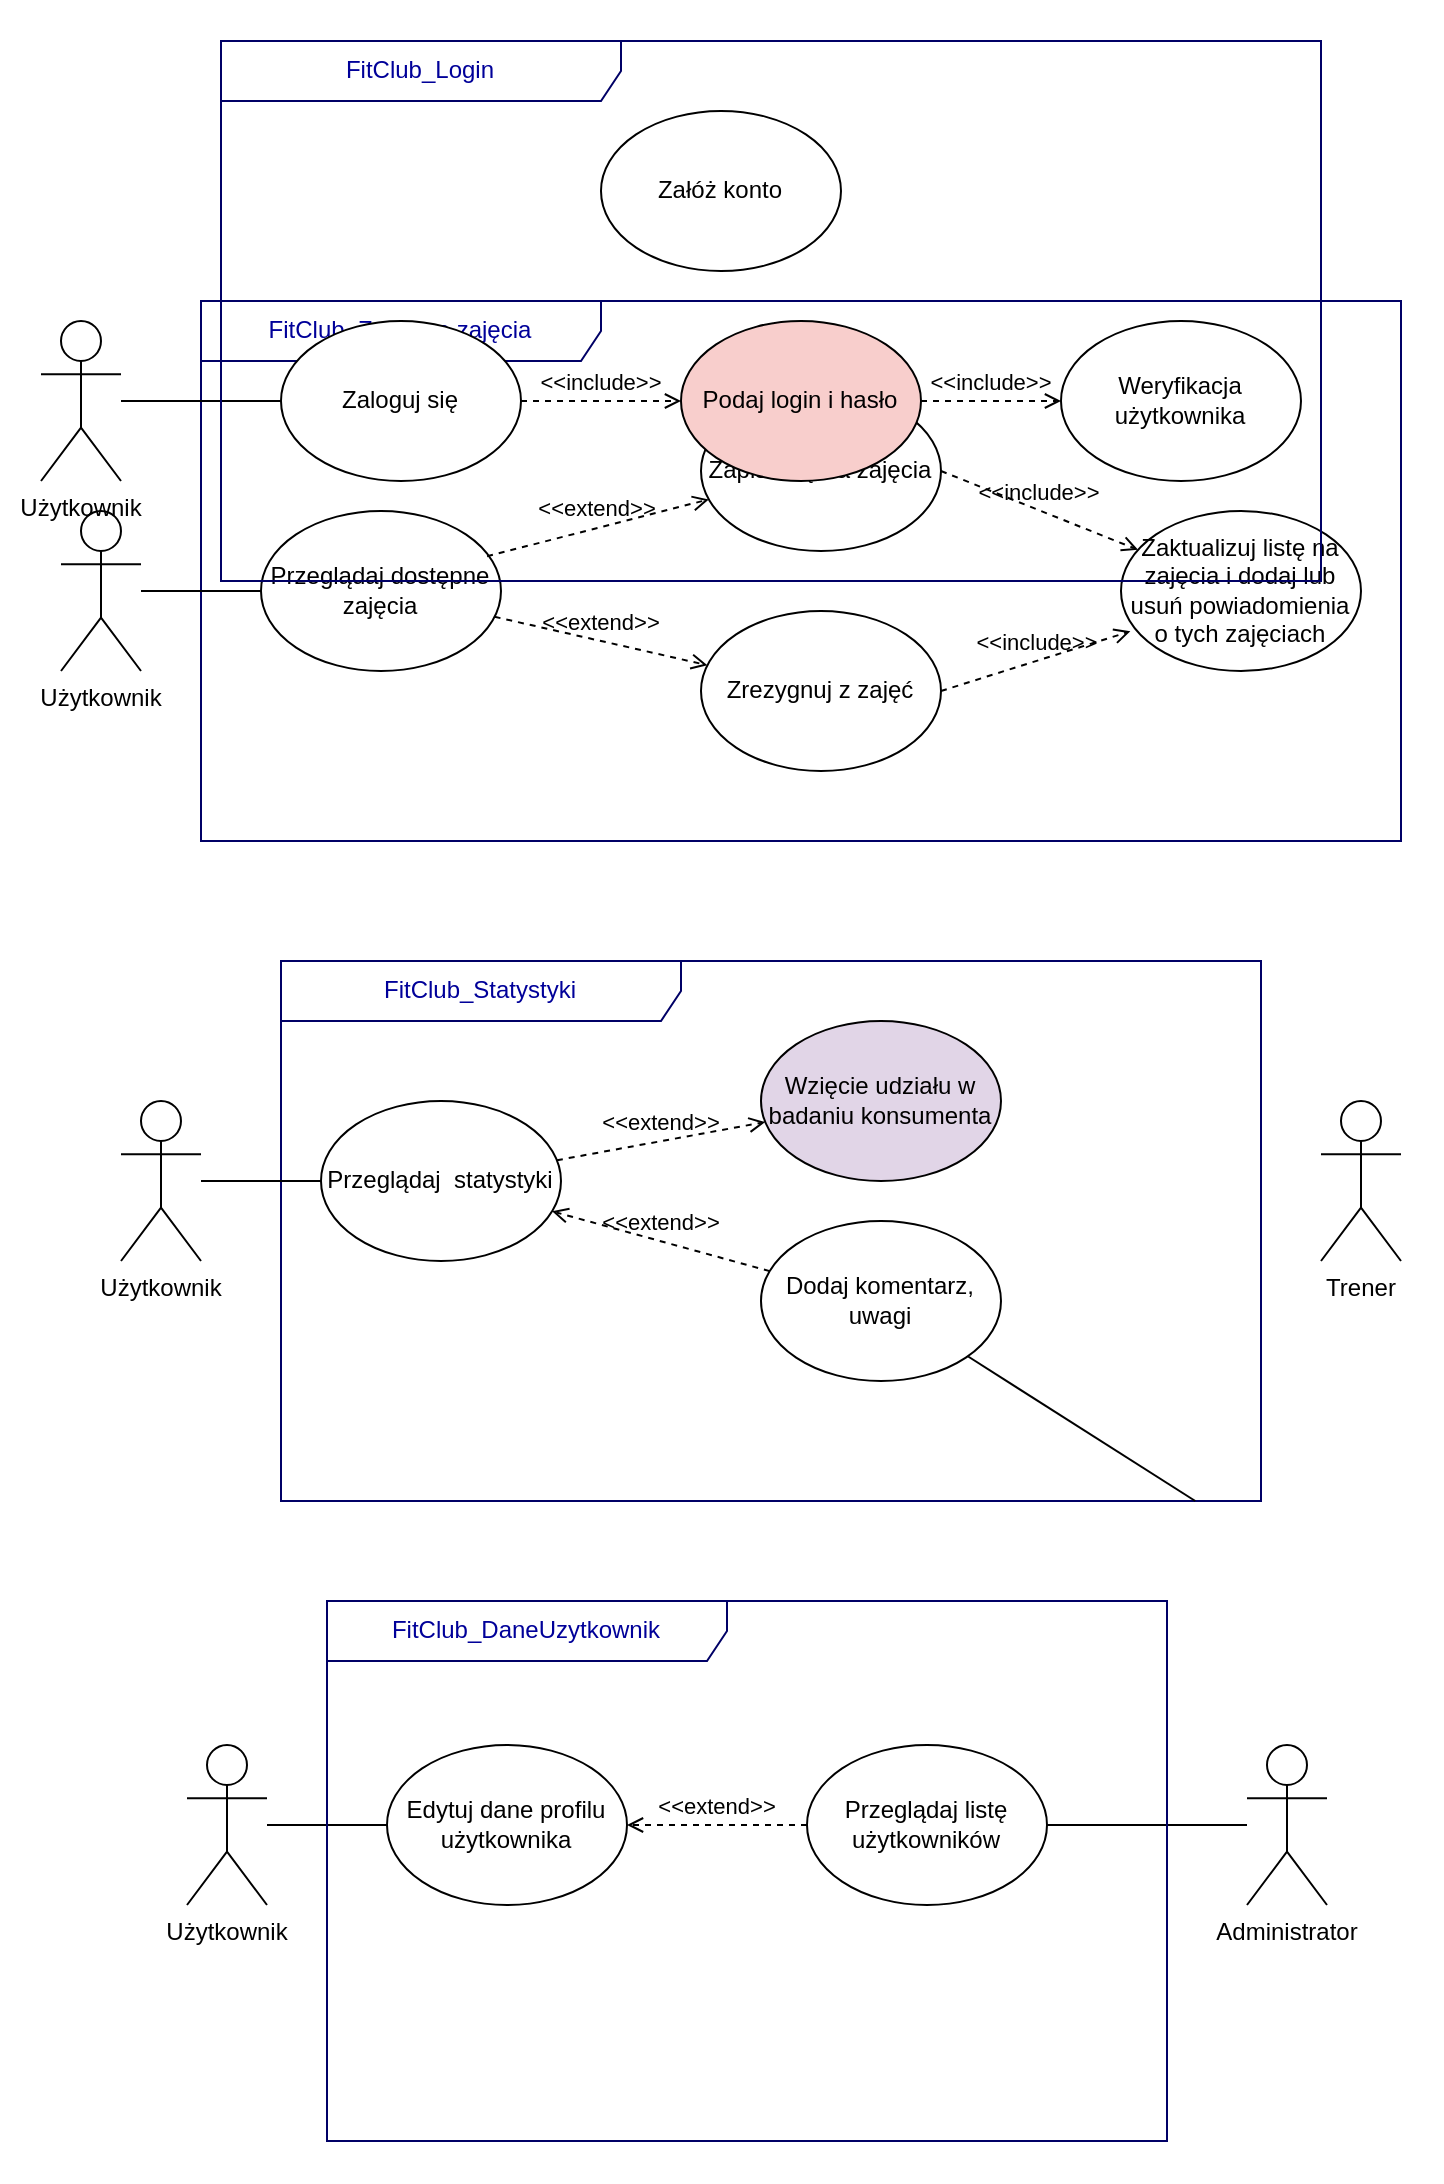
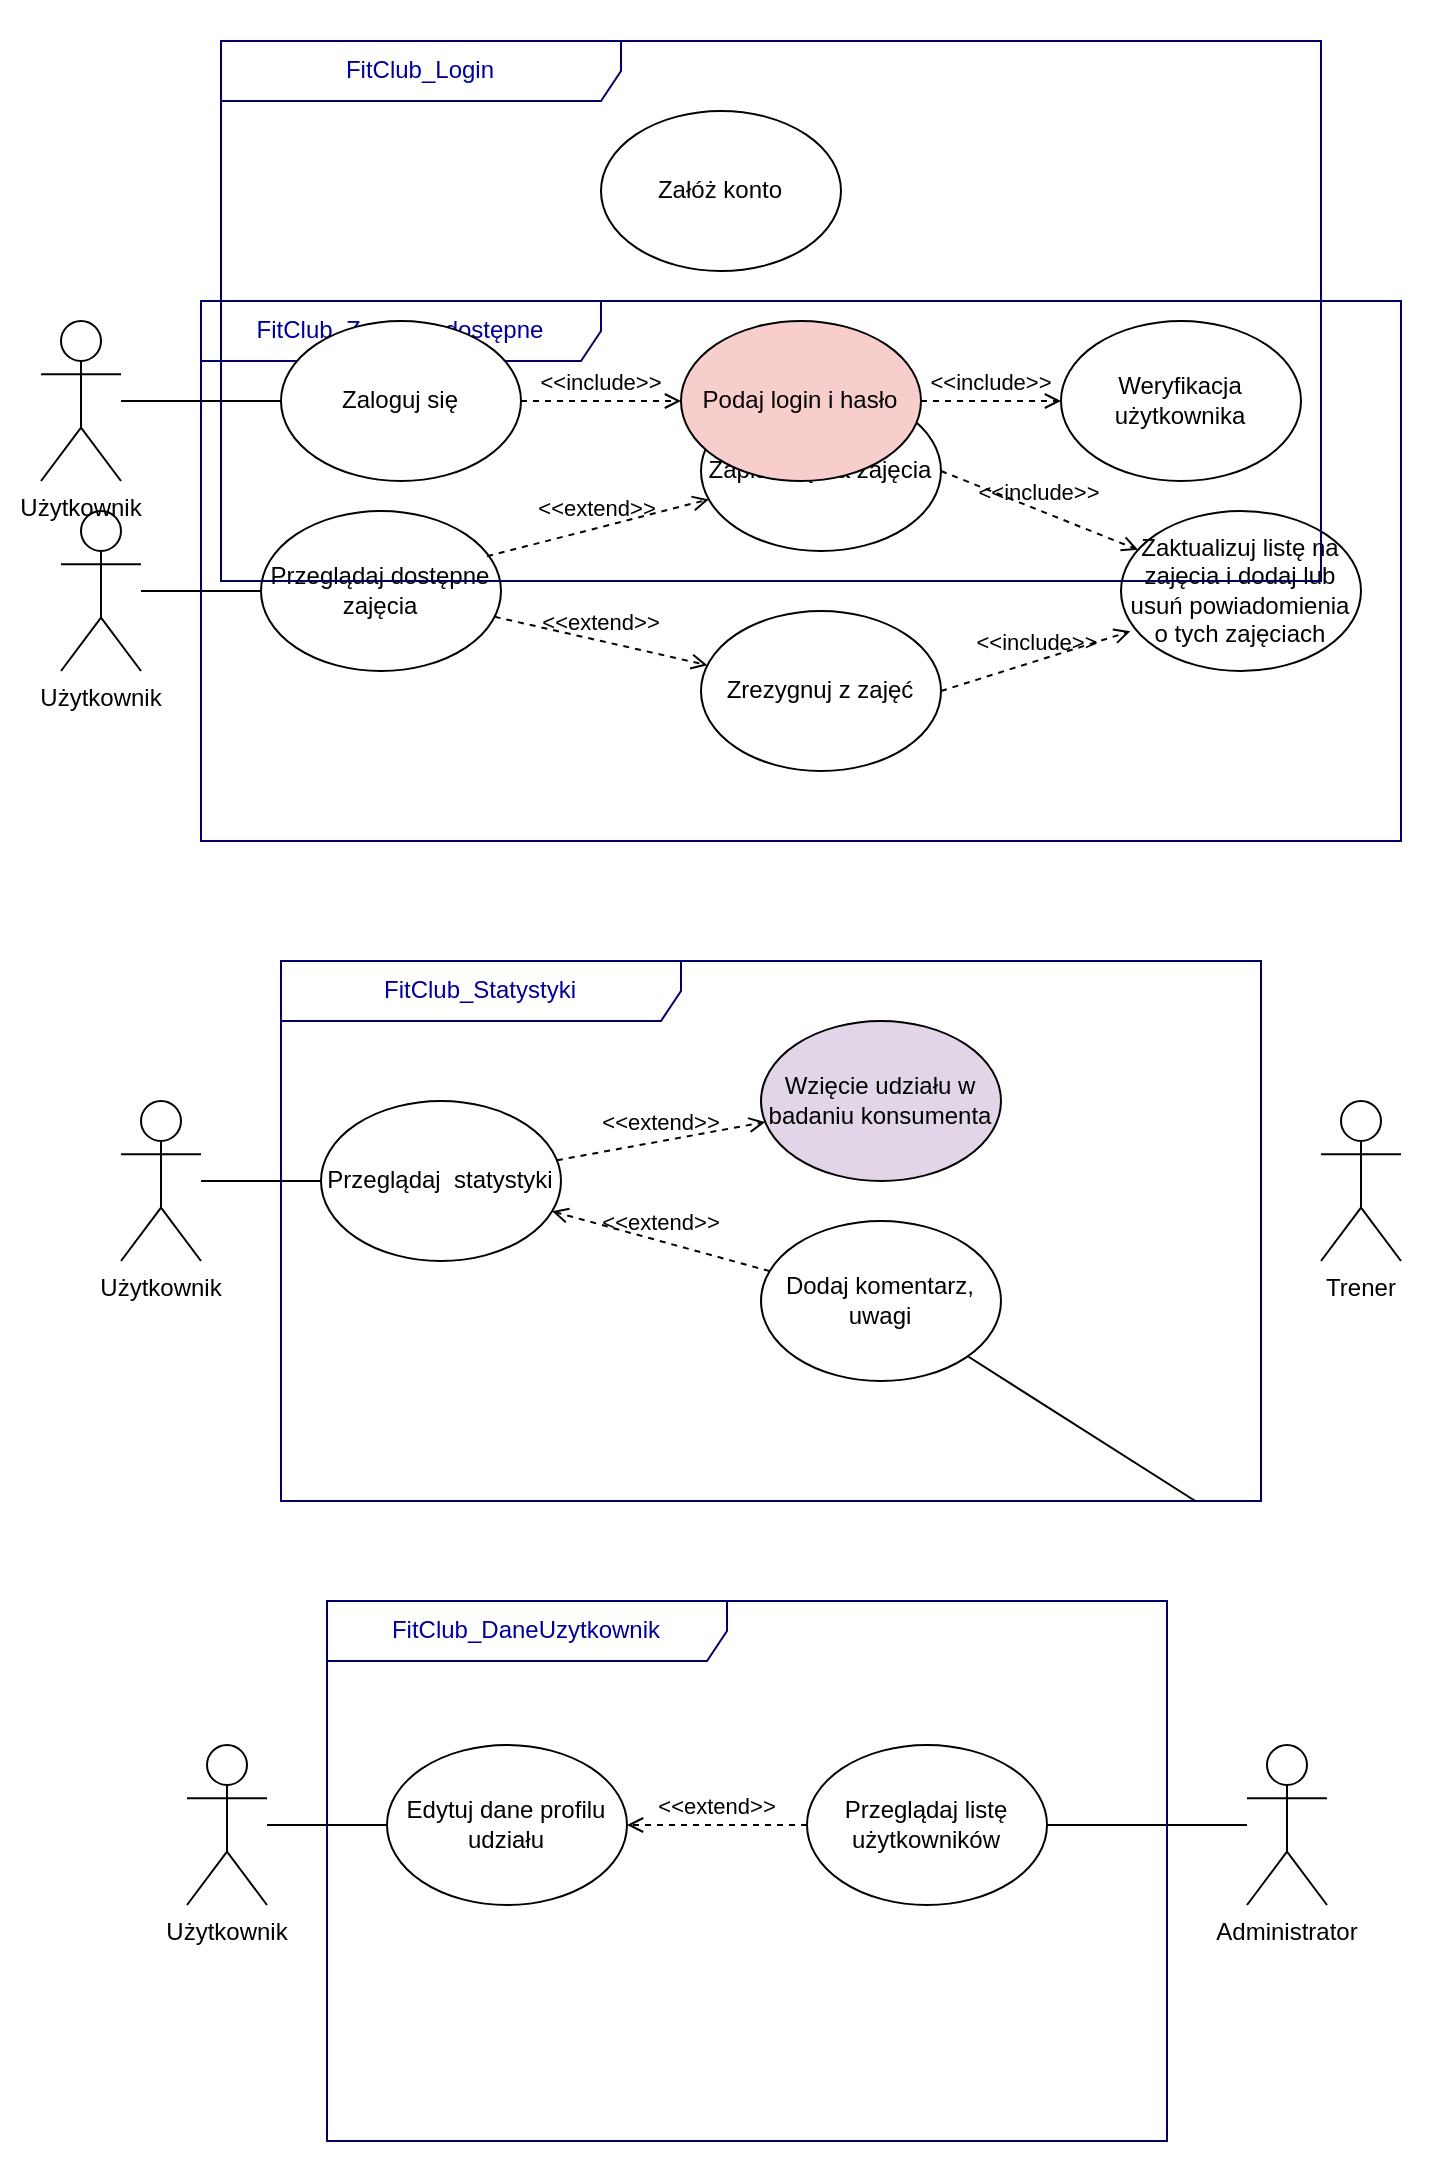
(401, 331) -> (401, 331)
(507, 1825) -> (507, 1825)
